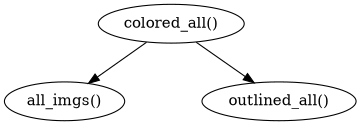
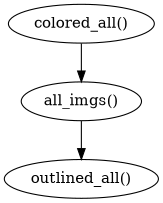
(221, 59) -> (81, 135)
